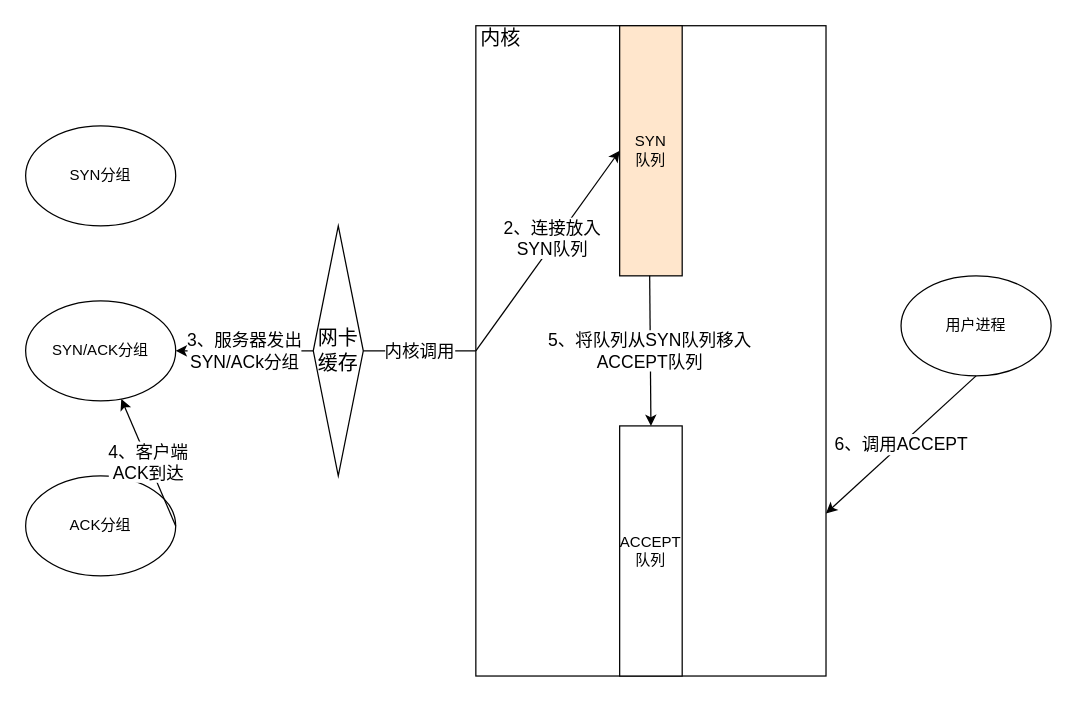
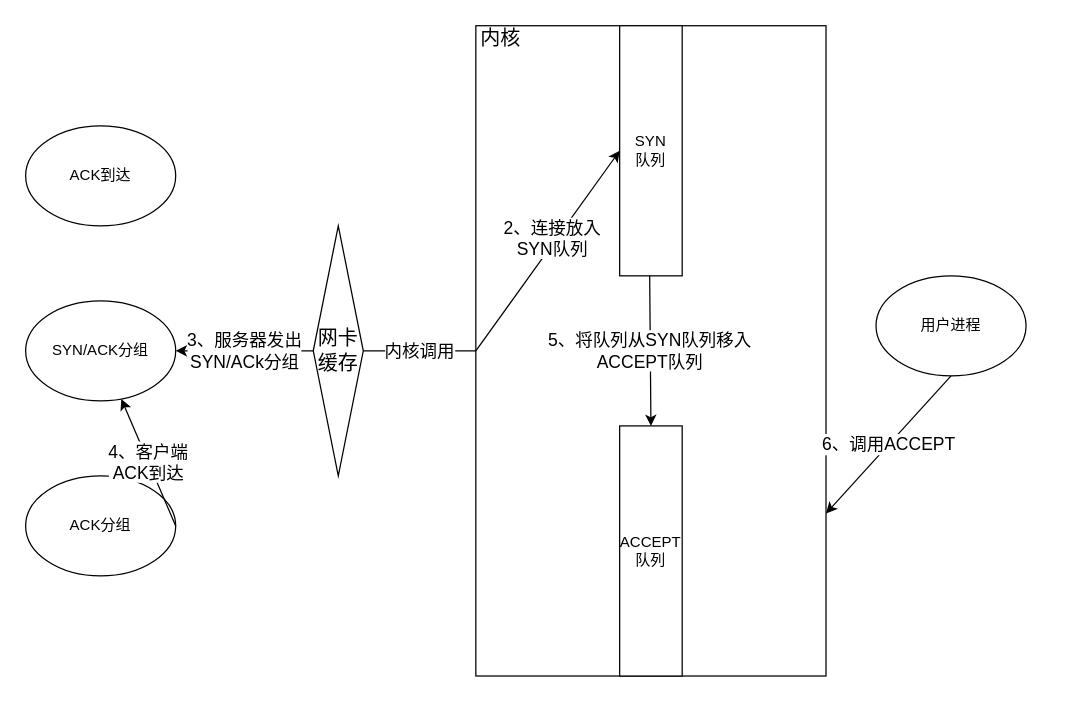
(651, 151) -> (651, 151)
(101, 176) -> (101, 176)
(976, 326) -> (951, 326)
